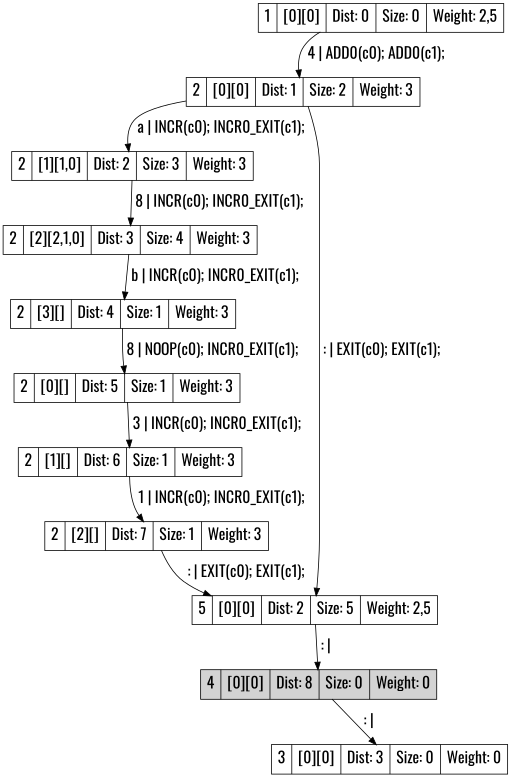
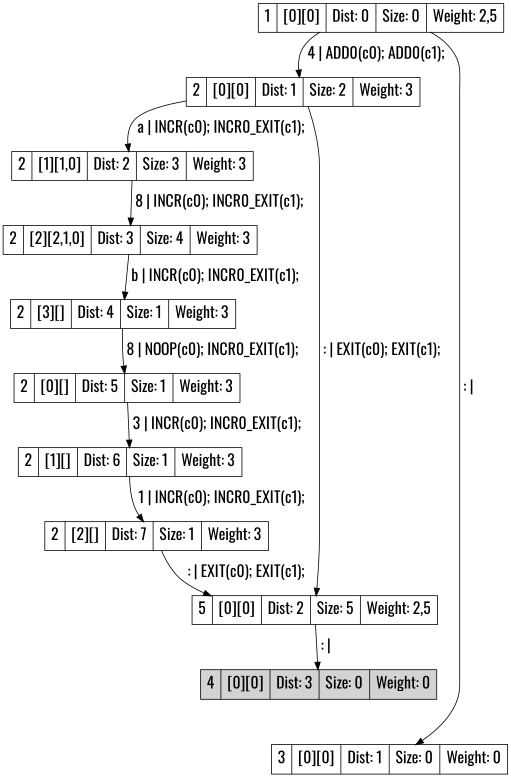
(295, 684) -> (295, 684)
(351, 719) -> (460, 387)
(365, 759) -> (365, 759)
